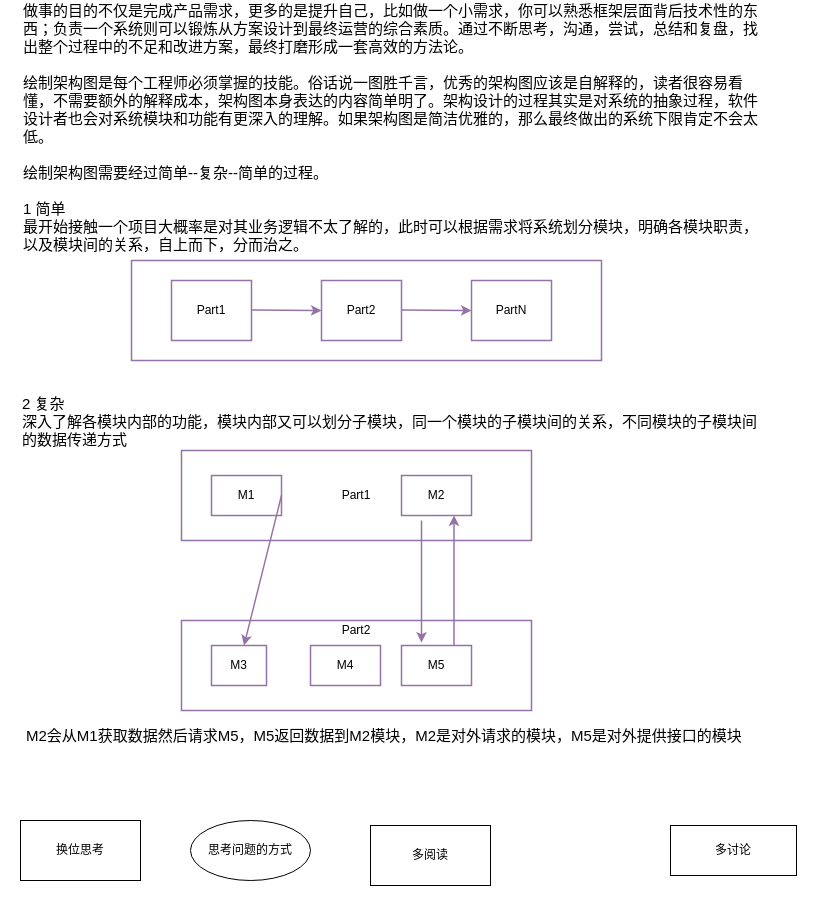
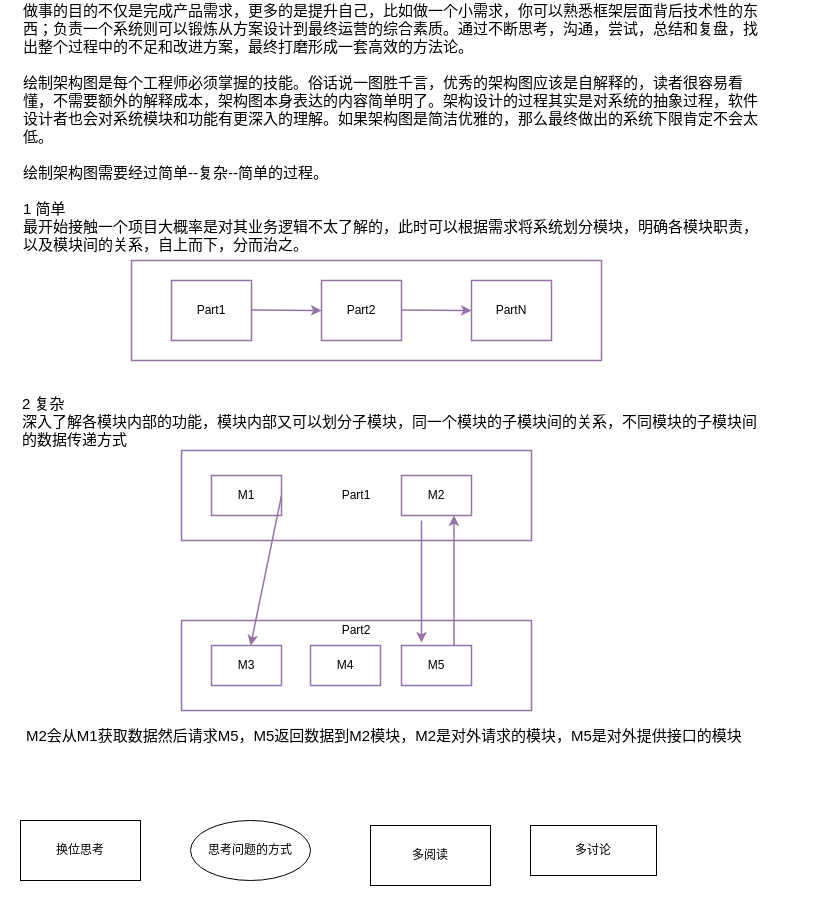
(239, 666) -> (247, 666)
(734, 851) -> (594, 851)
